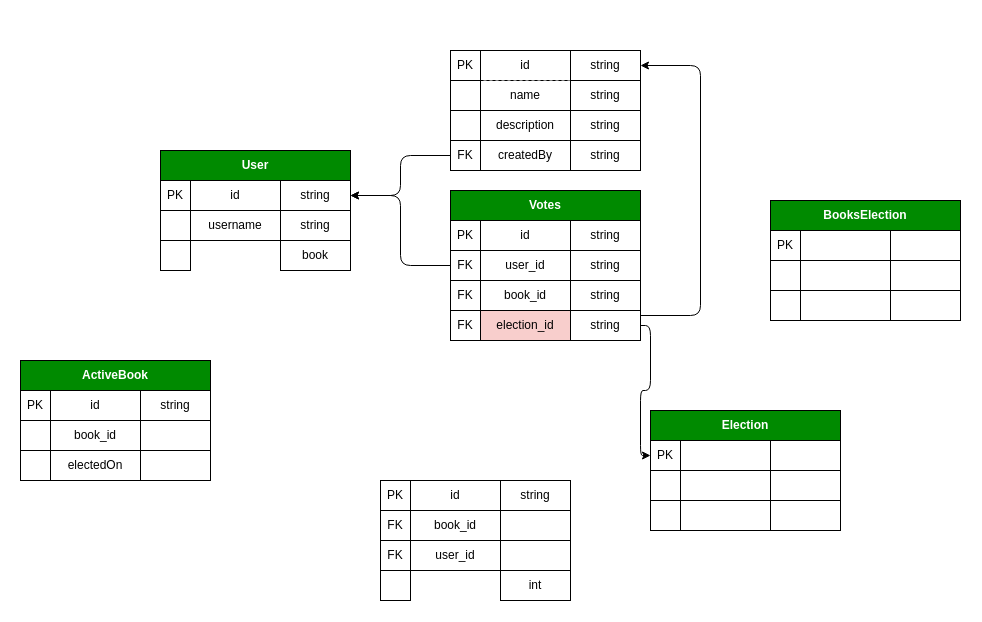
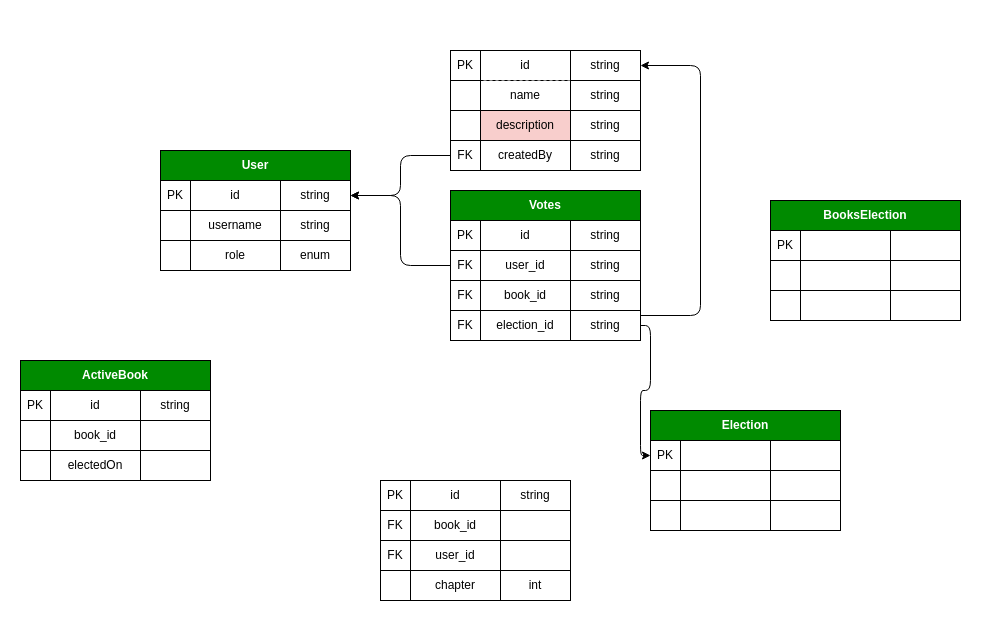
(526, 126) -> (526, 126)
none -> (236, 256)
(316, 256) -> (316, 256)
(526, 326) -> (526, 326)
none -> (456, 586)
